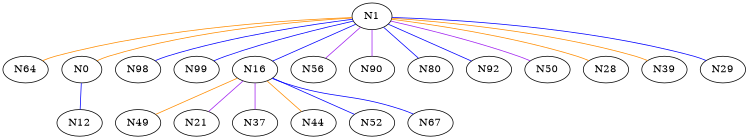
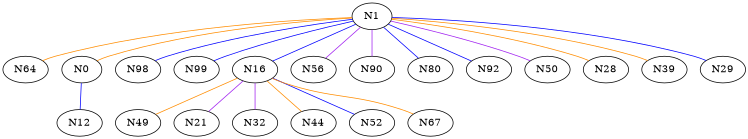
(343, 96) -> (343, 96)
(255, 123) -> (255, 123)
